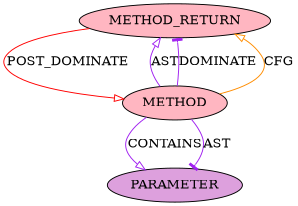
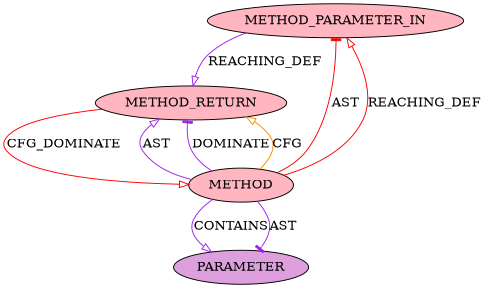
none -> (336, 21)
(68, 62) -> (64, 144)
